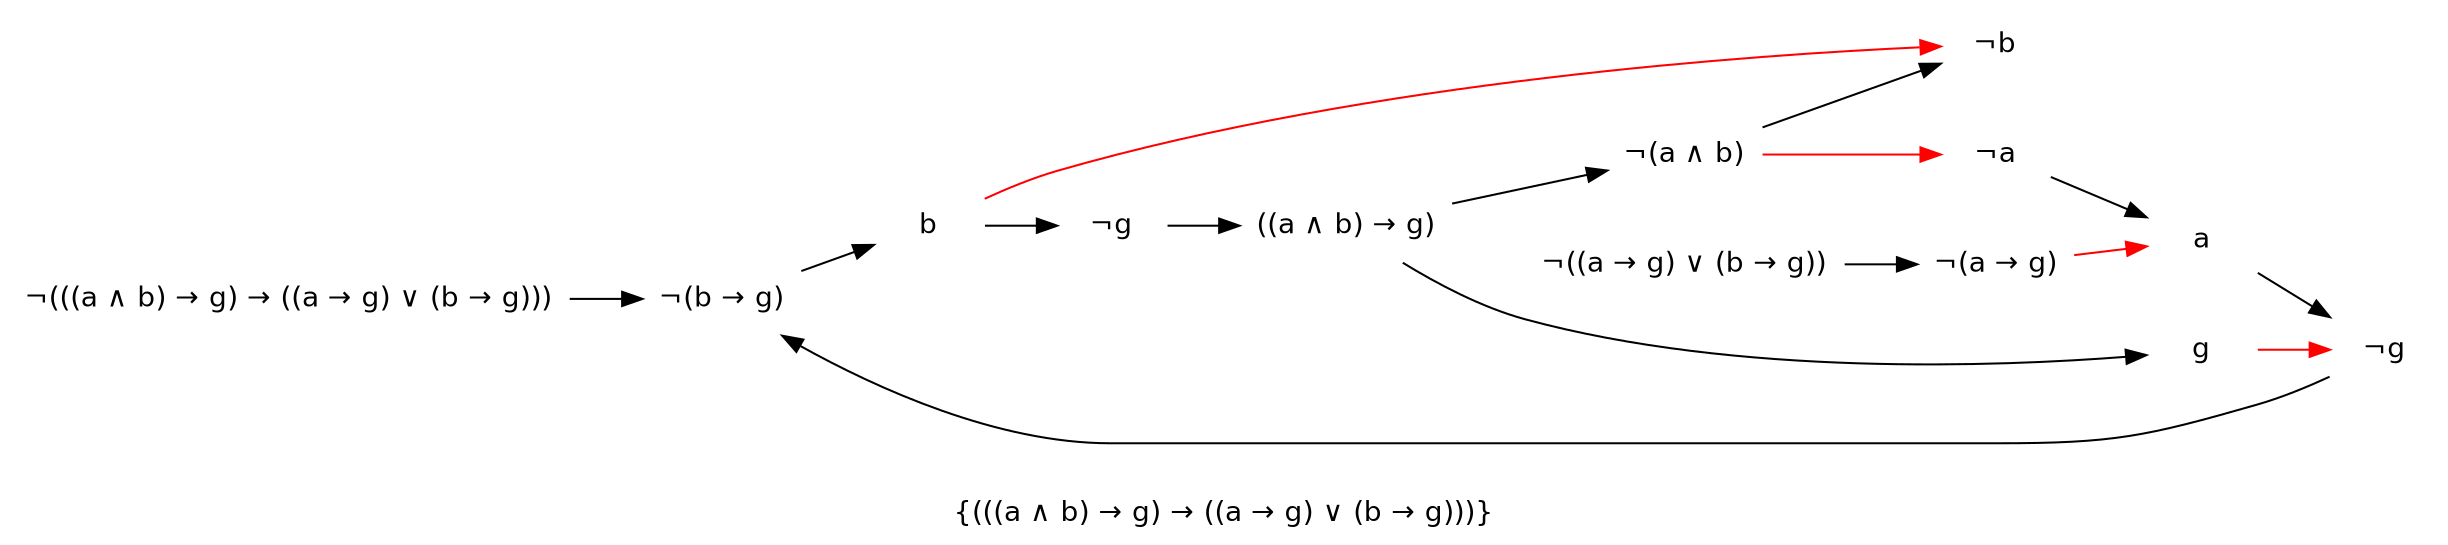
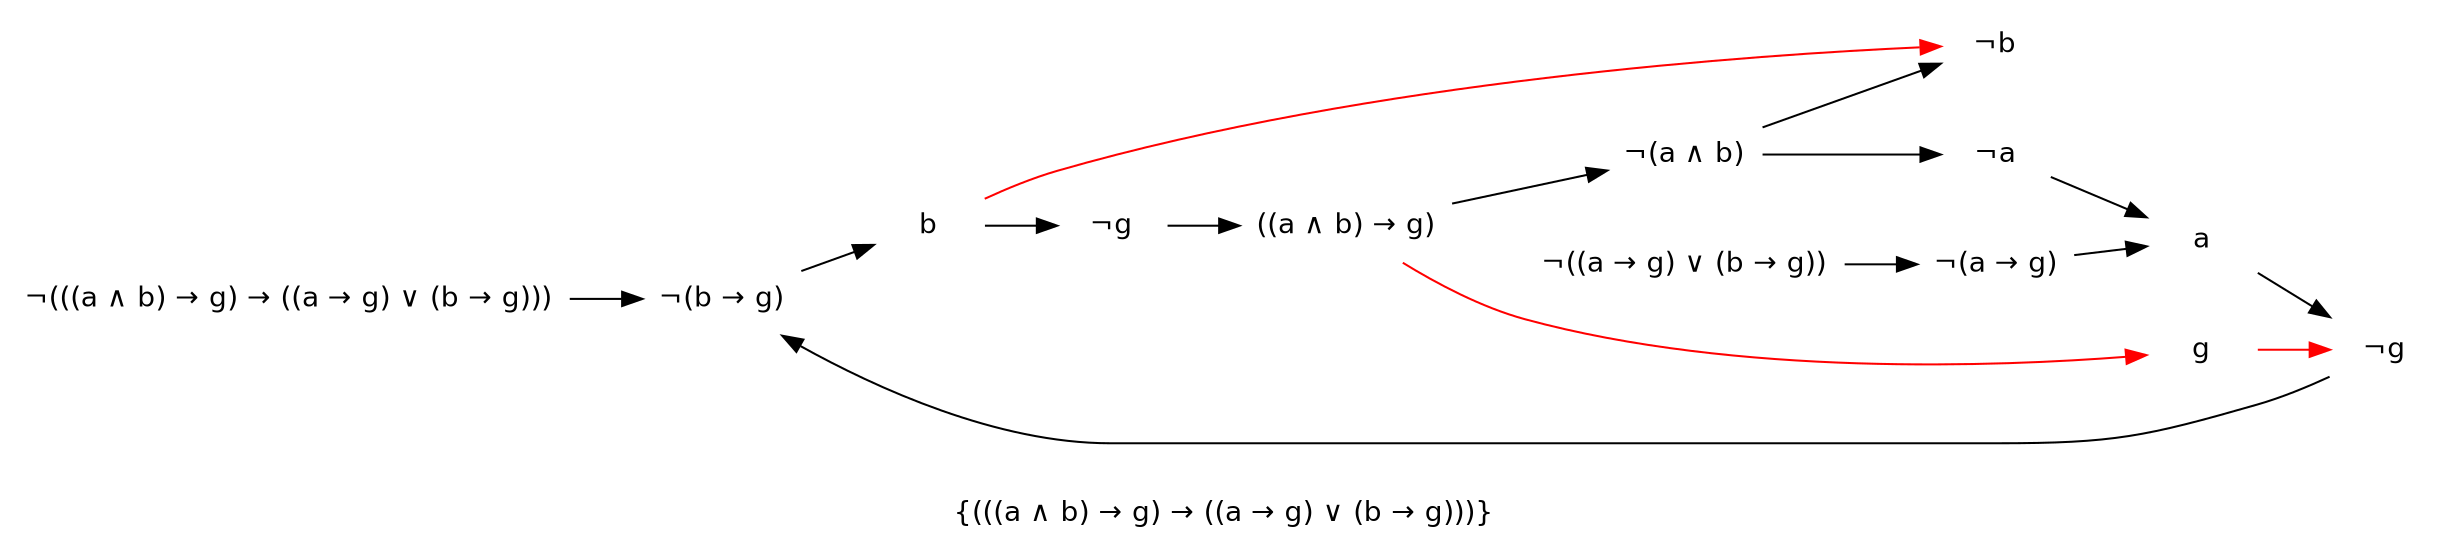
(1841, 155) -> (1841, 155)
(2100, 252) -> (2100, 252)
(1756, 357) -> (1756, 357)
